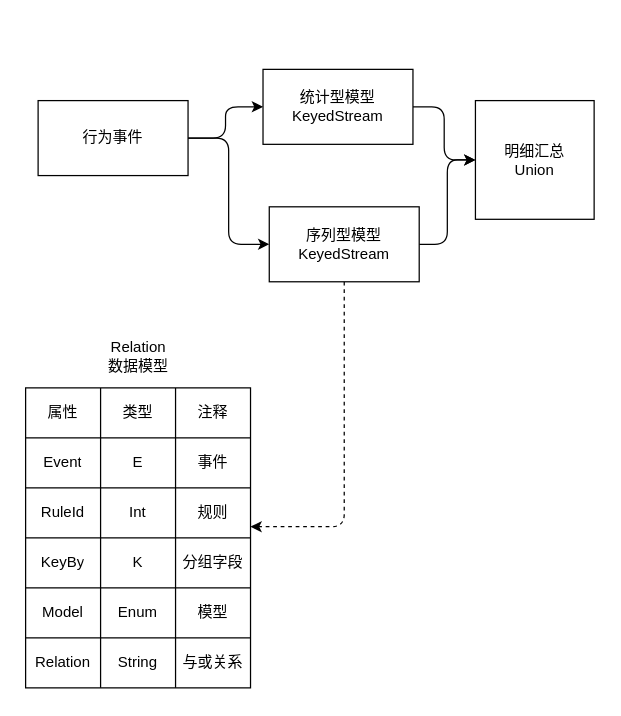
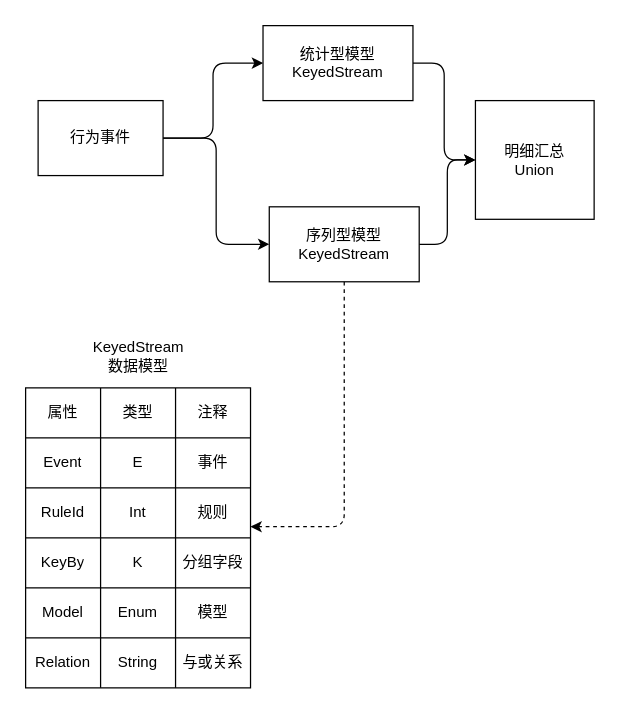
(338, 107) -> (338, 63)
(113, 138) -> (101, 138)
(139, 357) -> (139, 357)
